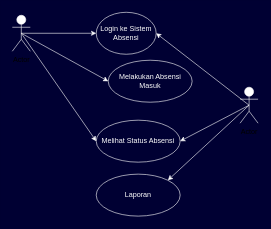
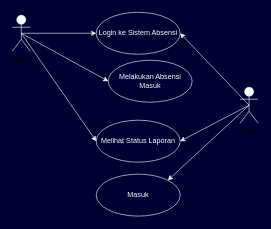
(126, 33) -> (138, 33)
(138, 141) -> (138, 141)
(138, 195) -> (138, 195)
